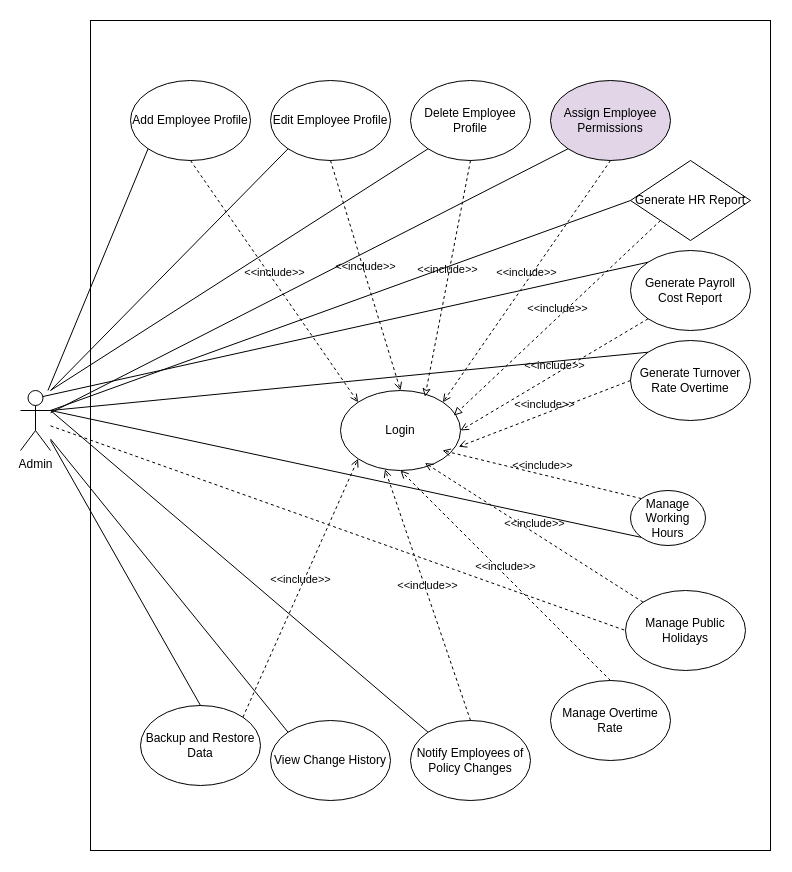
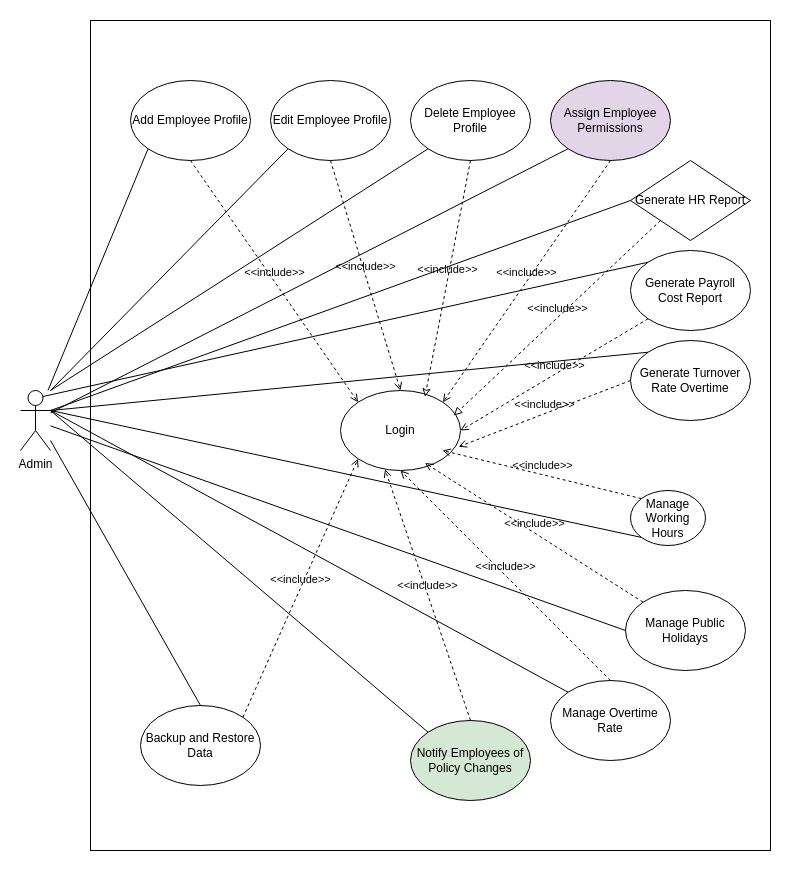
(330, 525) -> (330, 525)
none -> (352, 575)
(169, 585) -> none
(331, 761) -> none
(471, 761) -> (471, 761)
